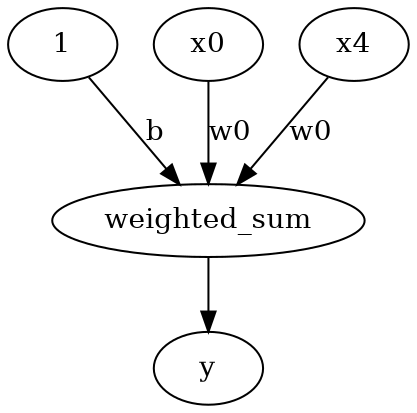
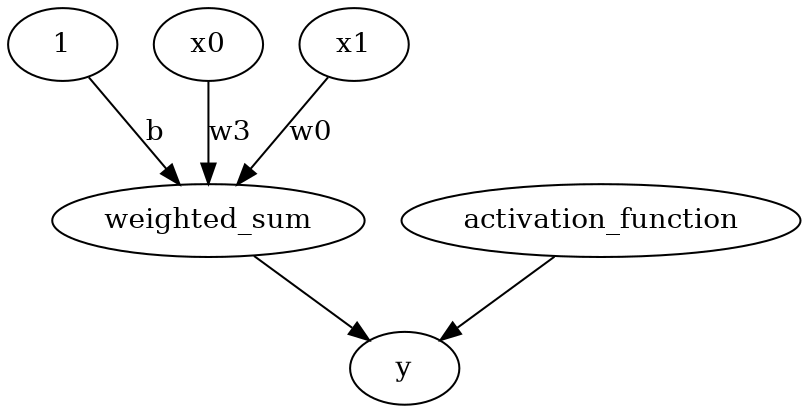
(354, 45) -> (354, 45)
(231, 133) -> (231, 133)
none -> (601, 221)
